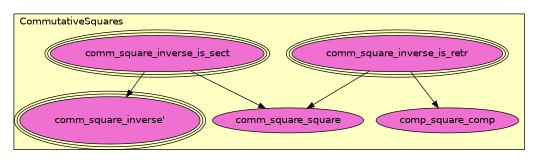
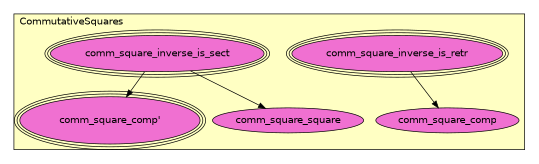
(341, 88) -> none
(110, 120) -> (110, 120)
(447, 120) -> (447, 120)
